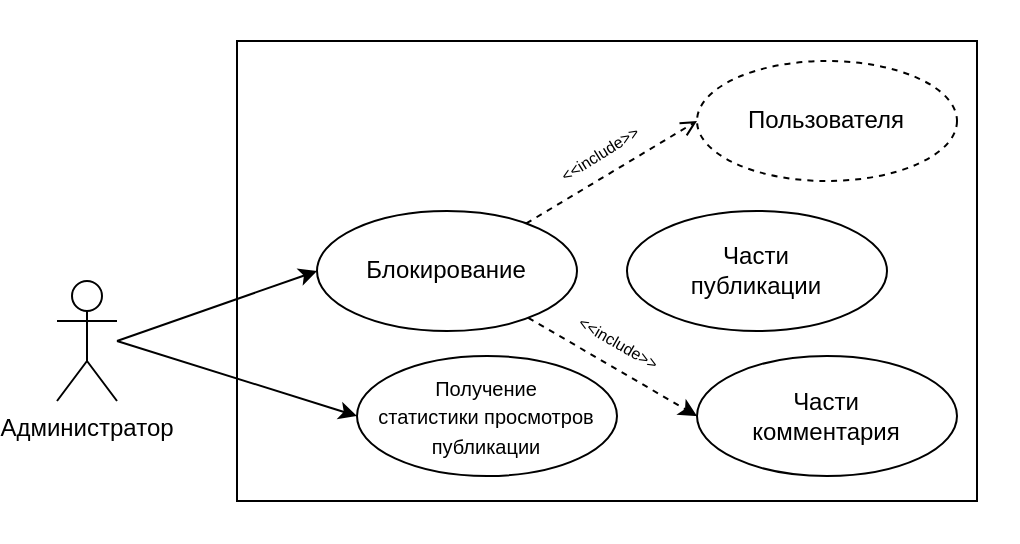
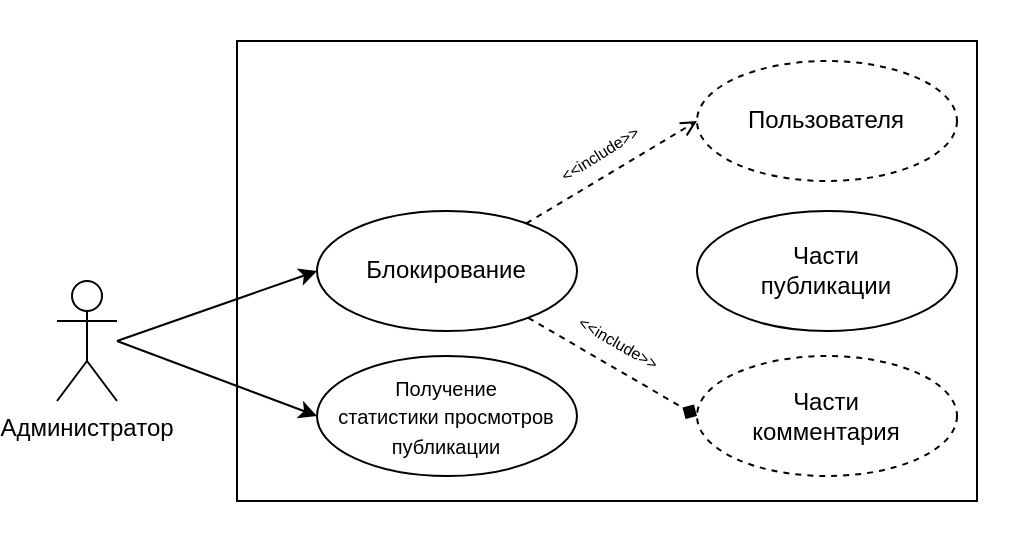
(757, 271) -> (827, 271)
(683, 408) -> (682, 407)
(487, 416) -> (447, 416)
(827, 416) -> (827, 416)
